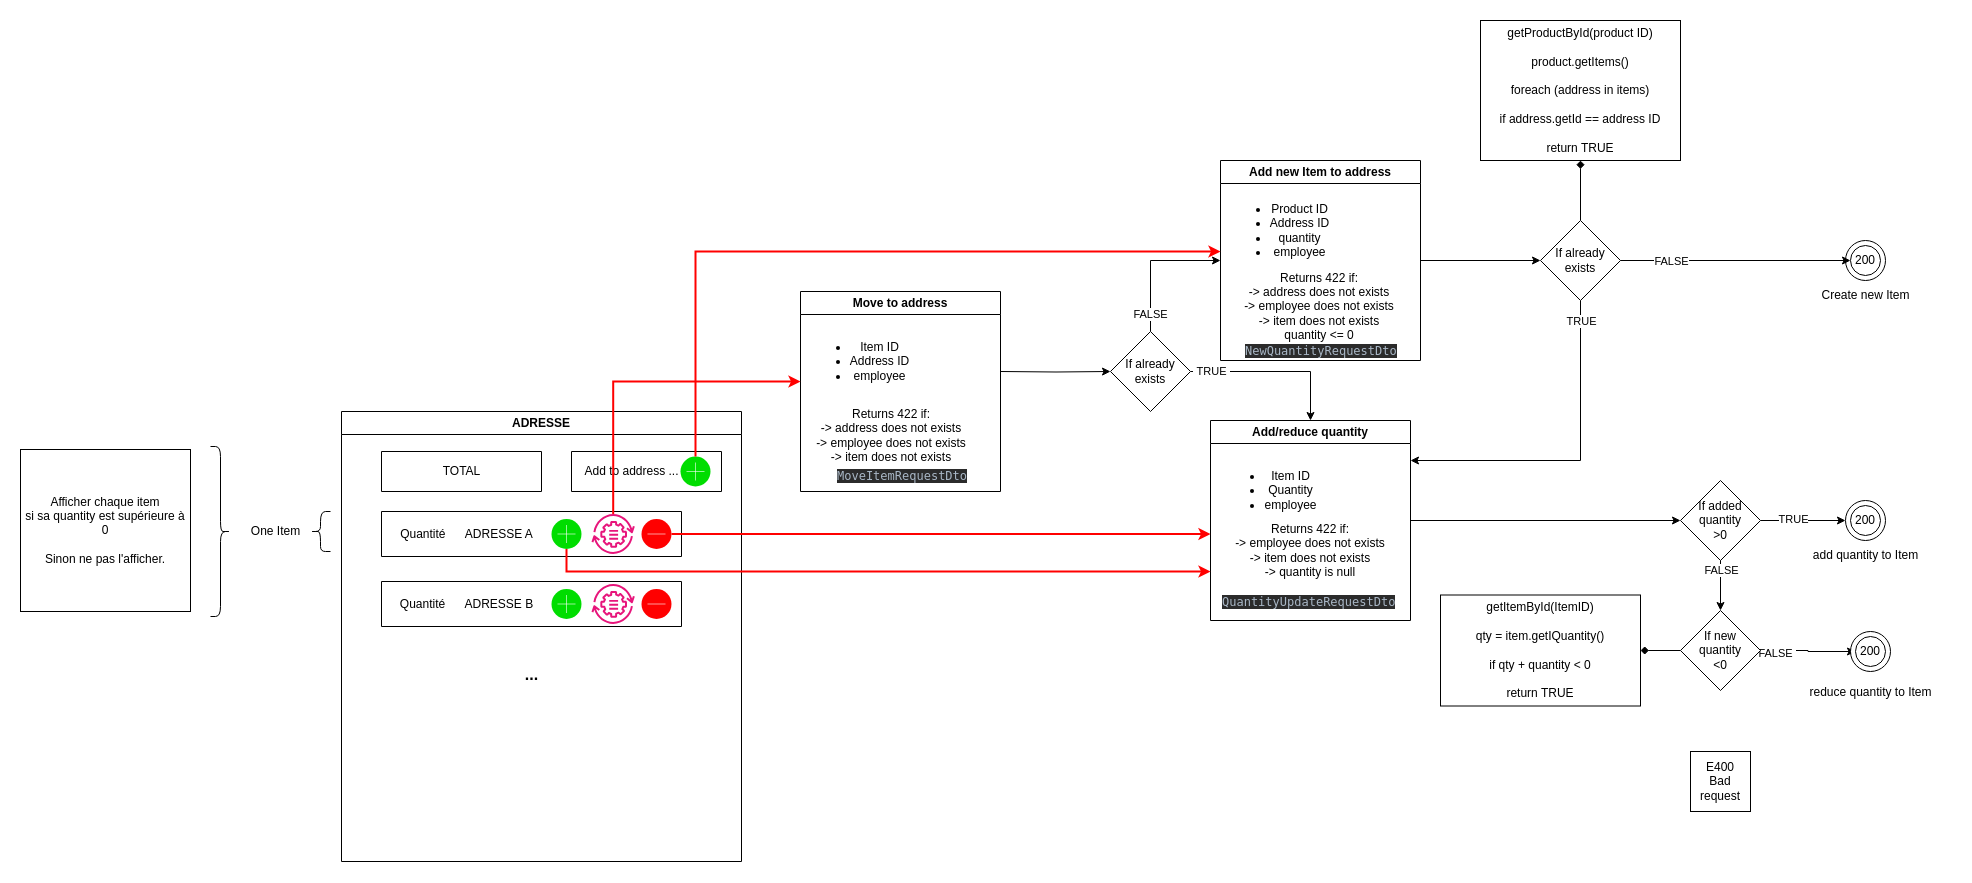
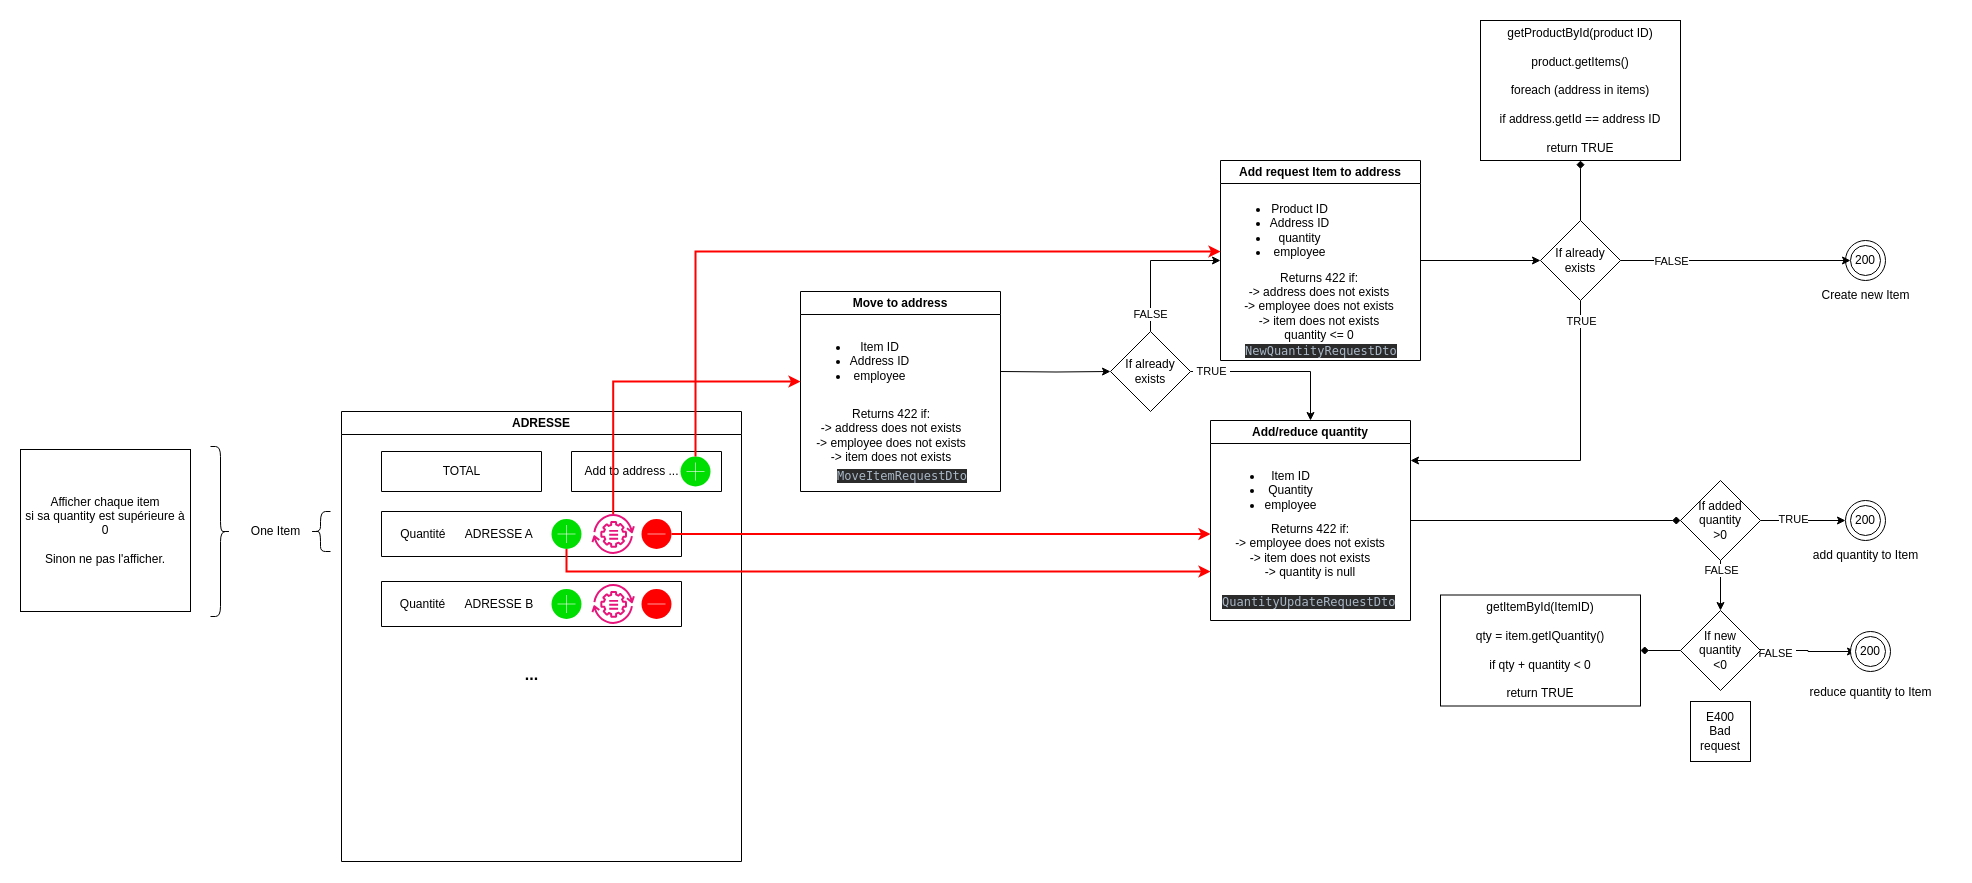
(1321, 173) -> (1321, 173)
(1672, 521) -> (1672, 521)
(1721, 782) -> (1721, 732)
